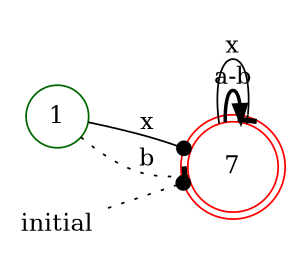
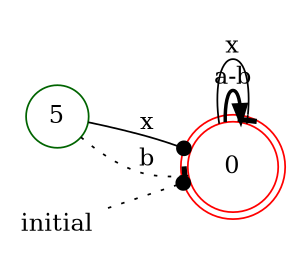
(57, 117) -> (57, 117)
(233, 167) -> (233, 167)
